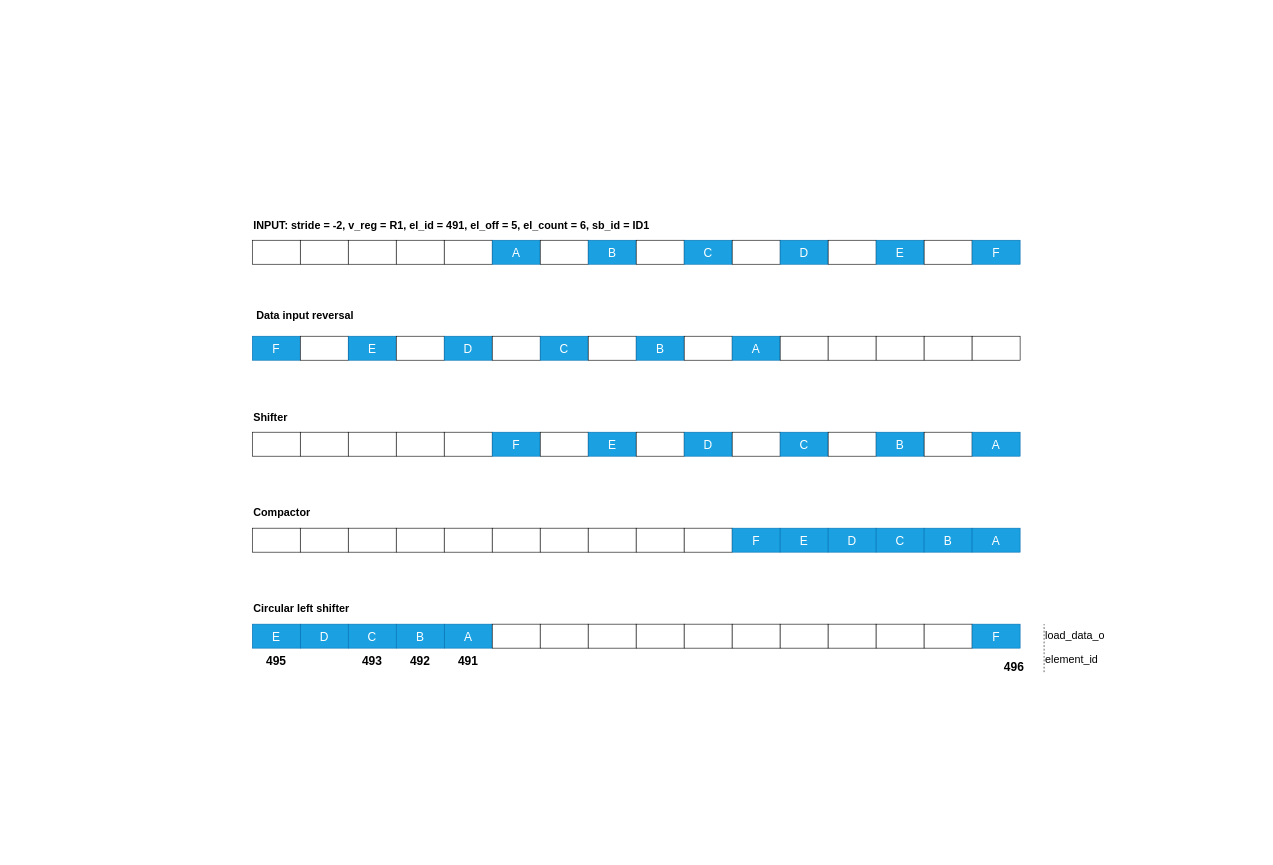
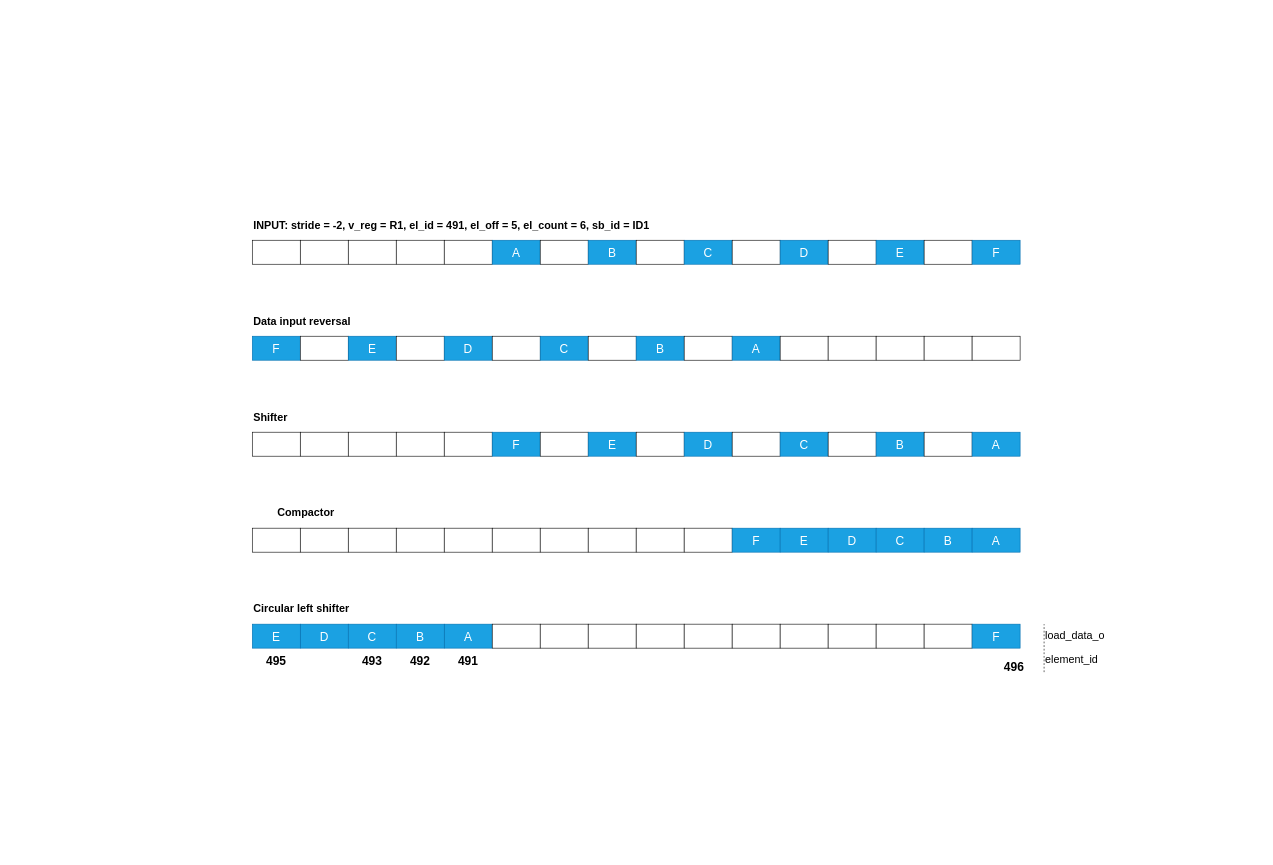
(639, 315) -> (636, 321)
(636, 513) -> (660, 513)
